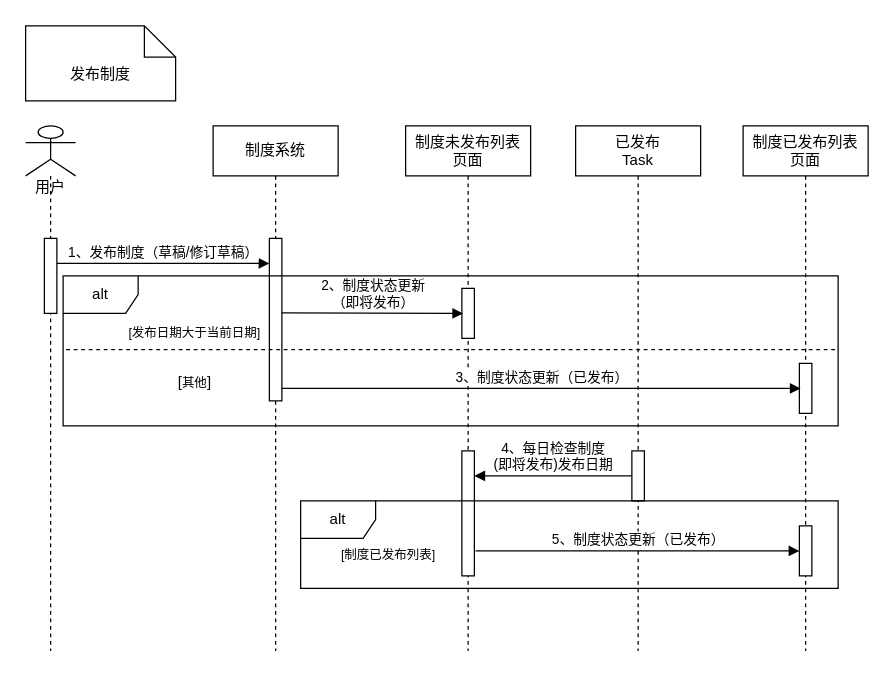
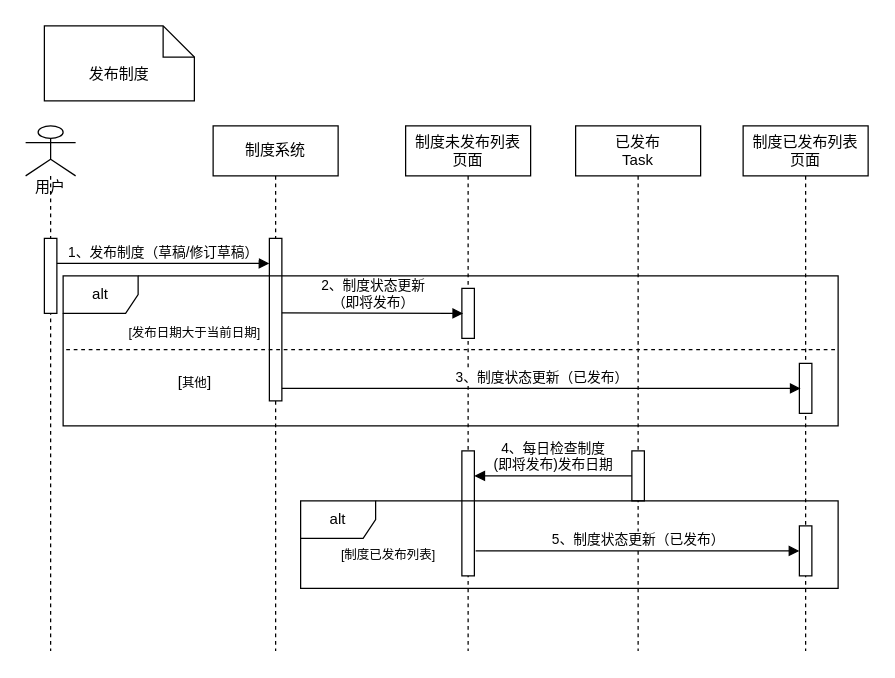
(101, 63) -> (119, 63)
